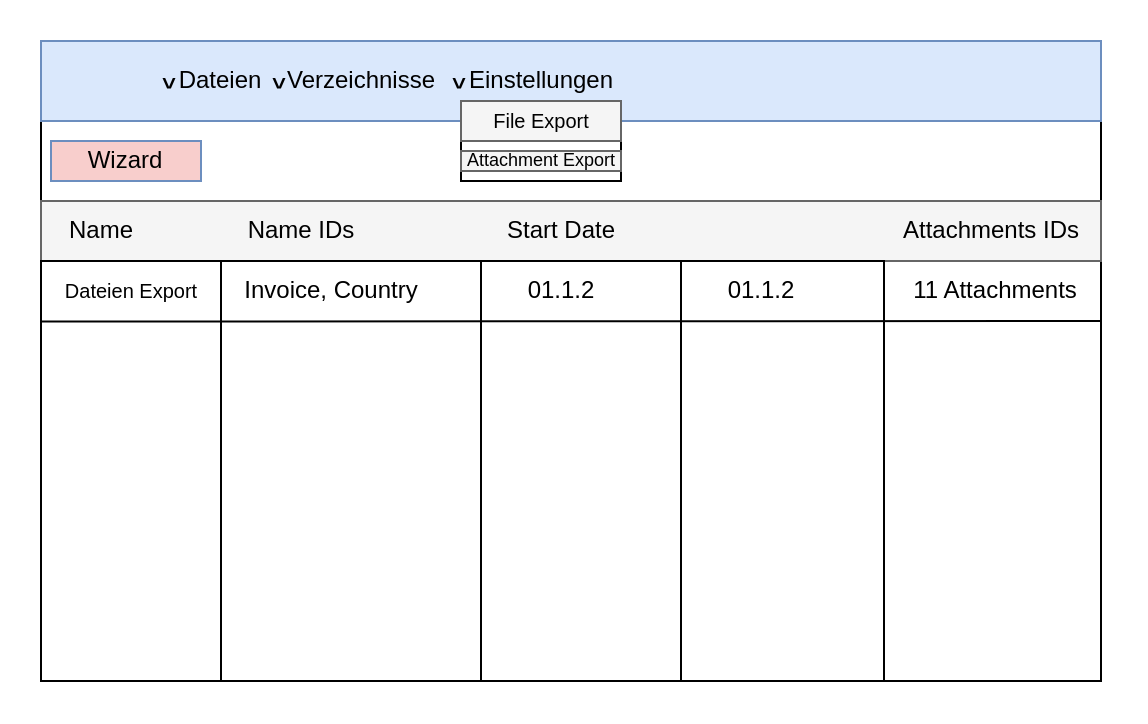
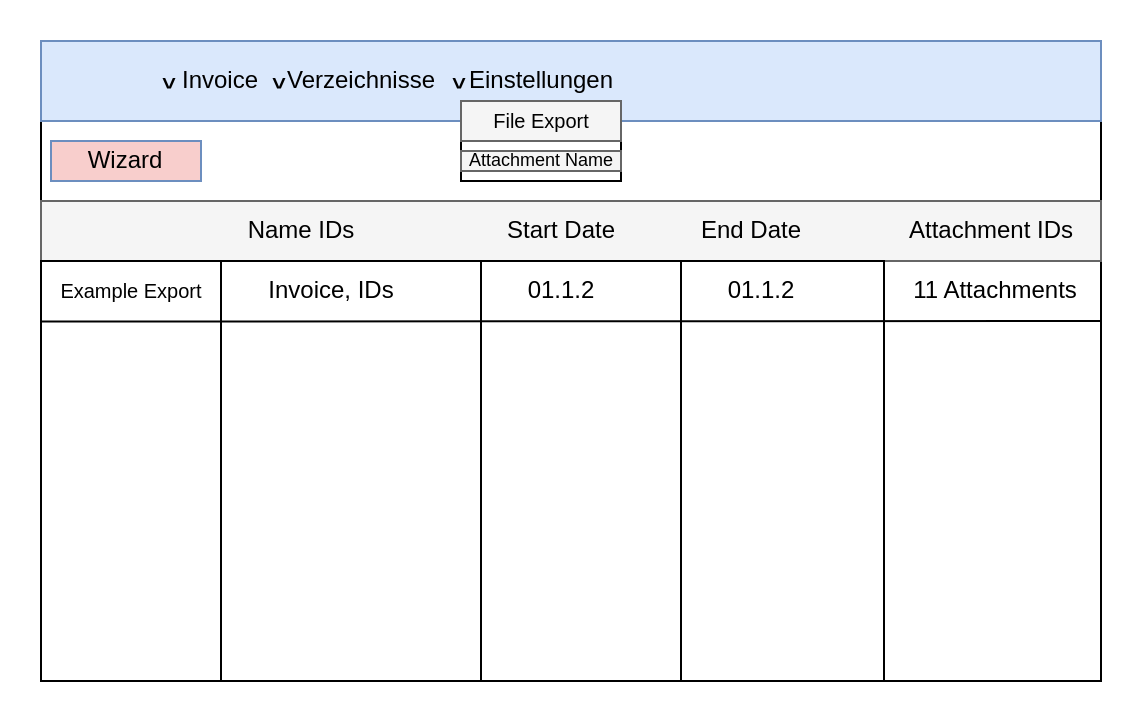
(221, 81) -> (221, 81)
(542, 161) -> (542, 161)
(101, 231) -> none
none -> (751, 231)
(992, 231) -> (992, 231)
(132, 291) -> (132, 291)
(332, 291) -> (332, 291)
